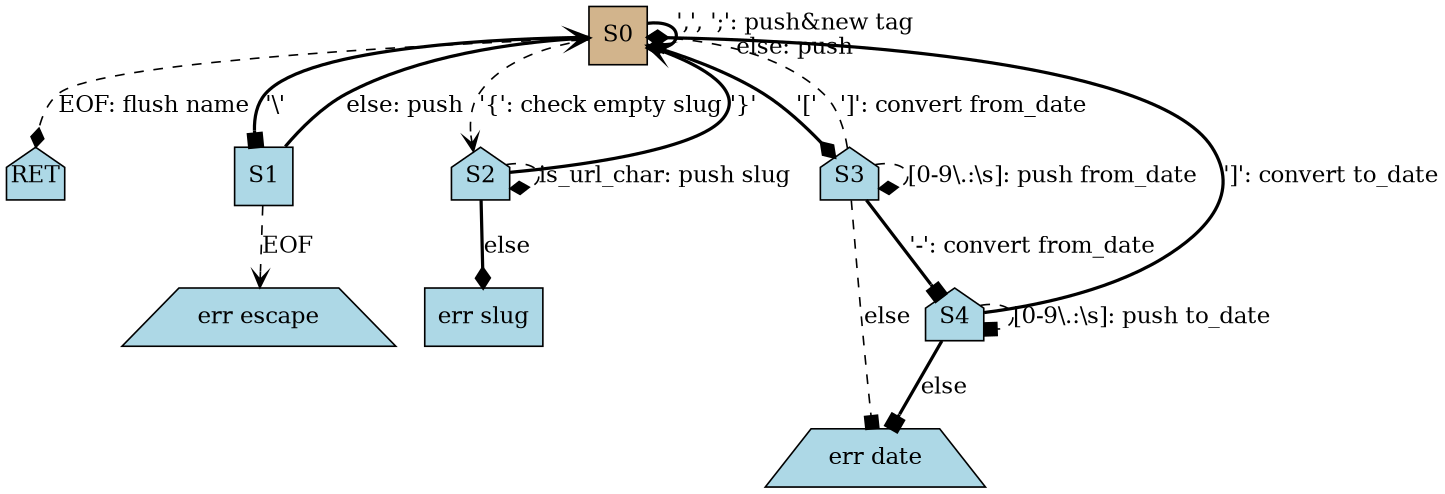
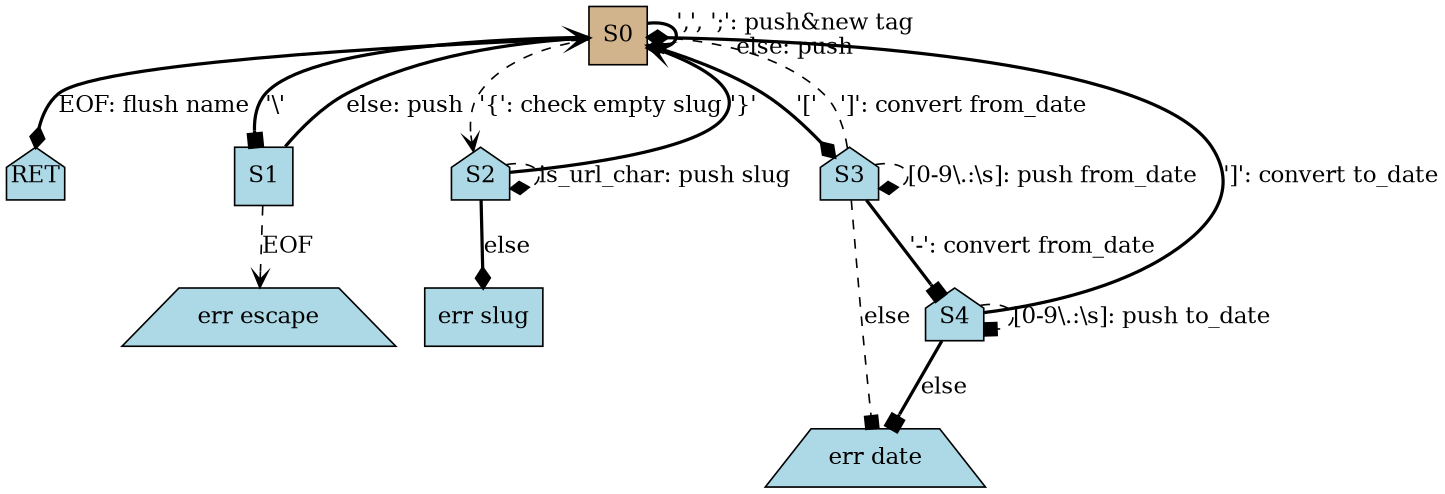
(302, 54) -> (302, 54)
